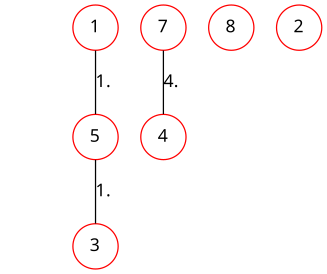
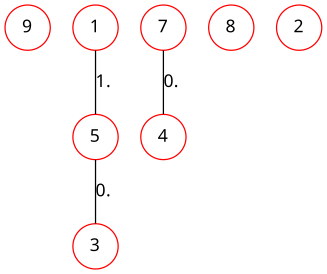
none -> (28, 28)
(172, 82) -> (172, 82)
(104, 192) -> (104, 192)
